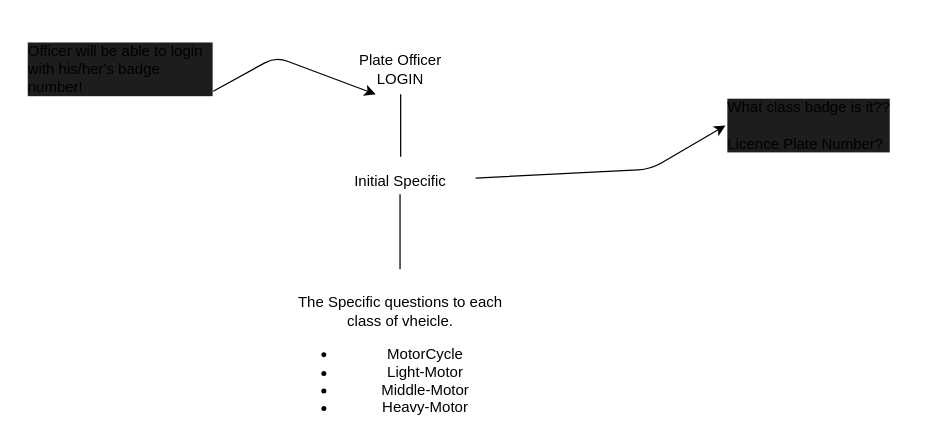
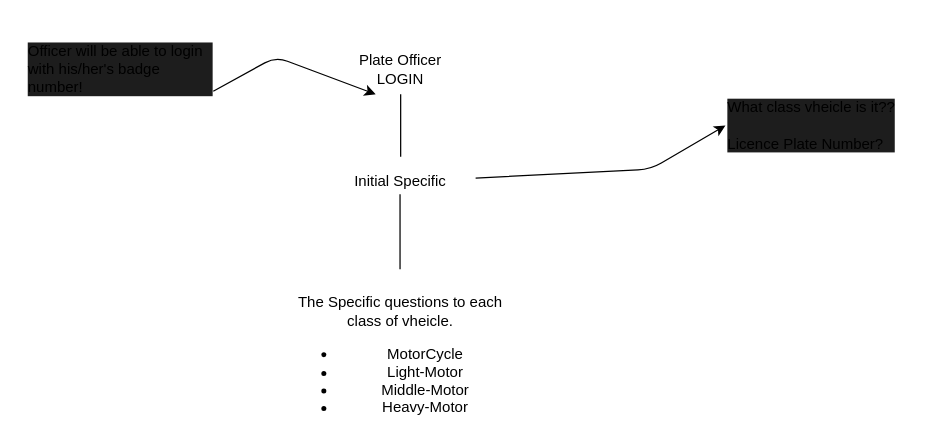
(815, 126) -> (820, 126)
